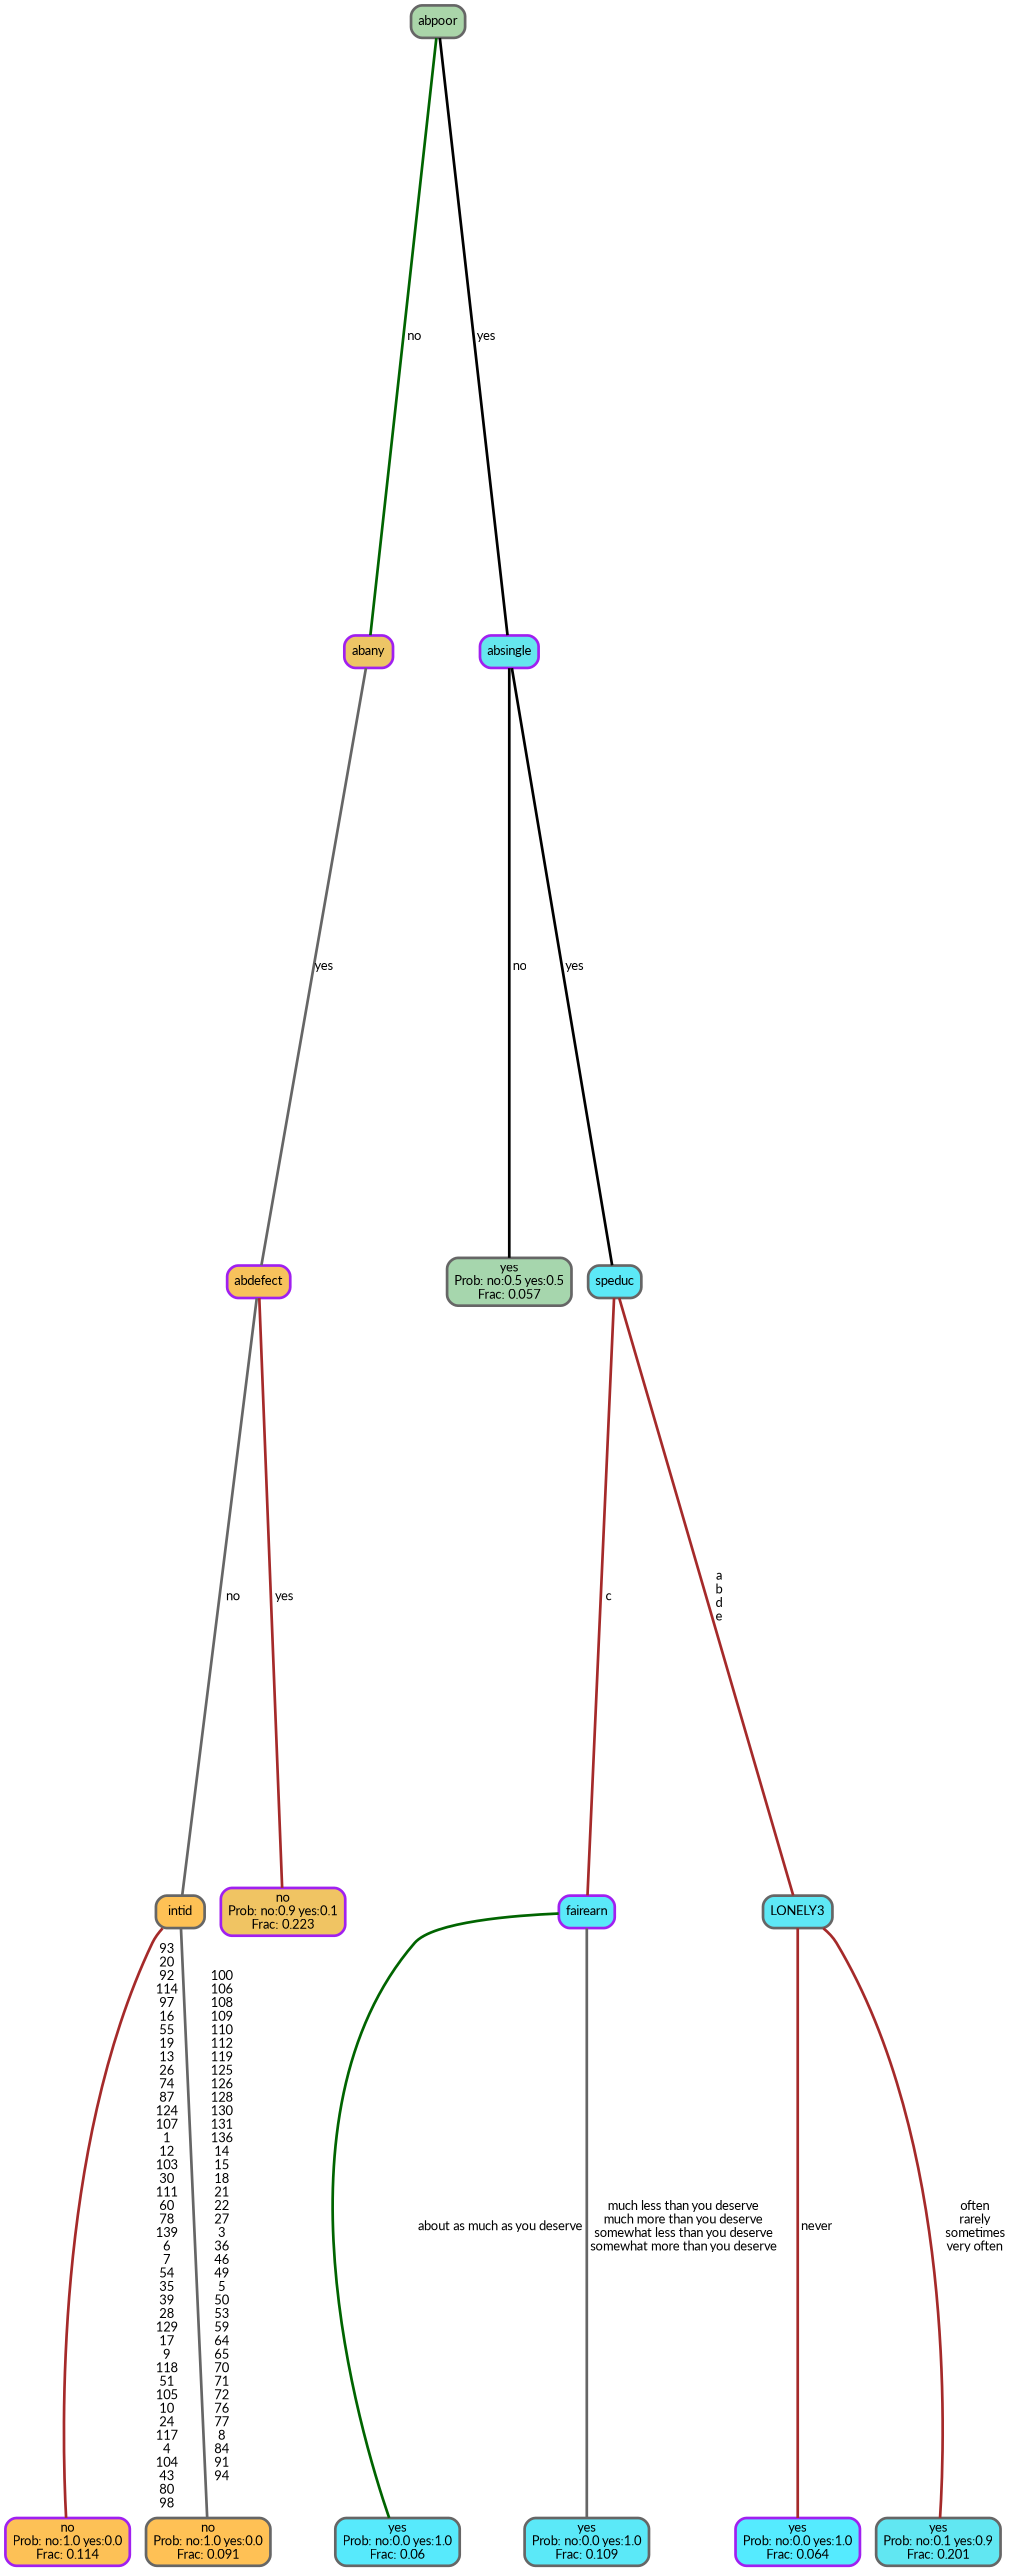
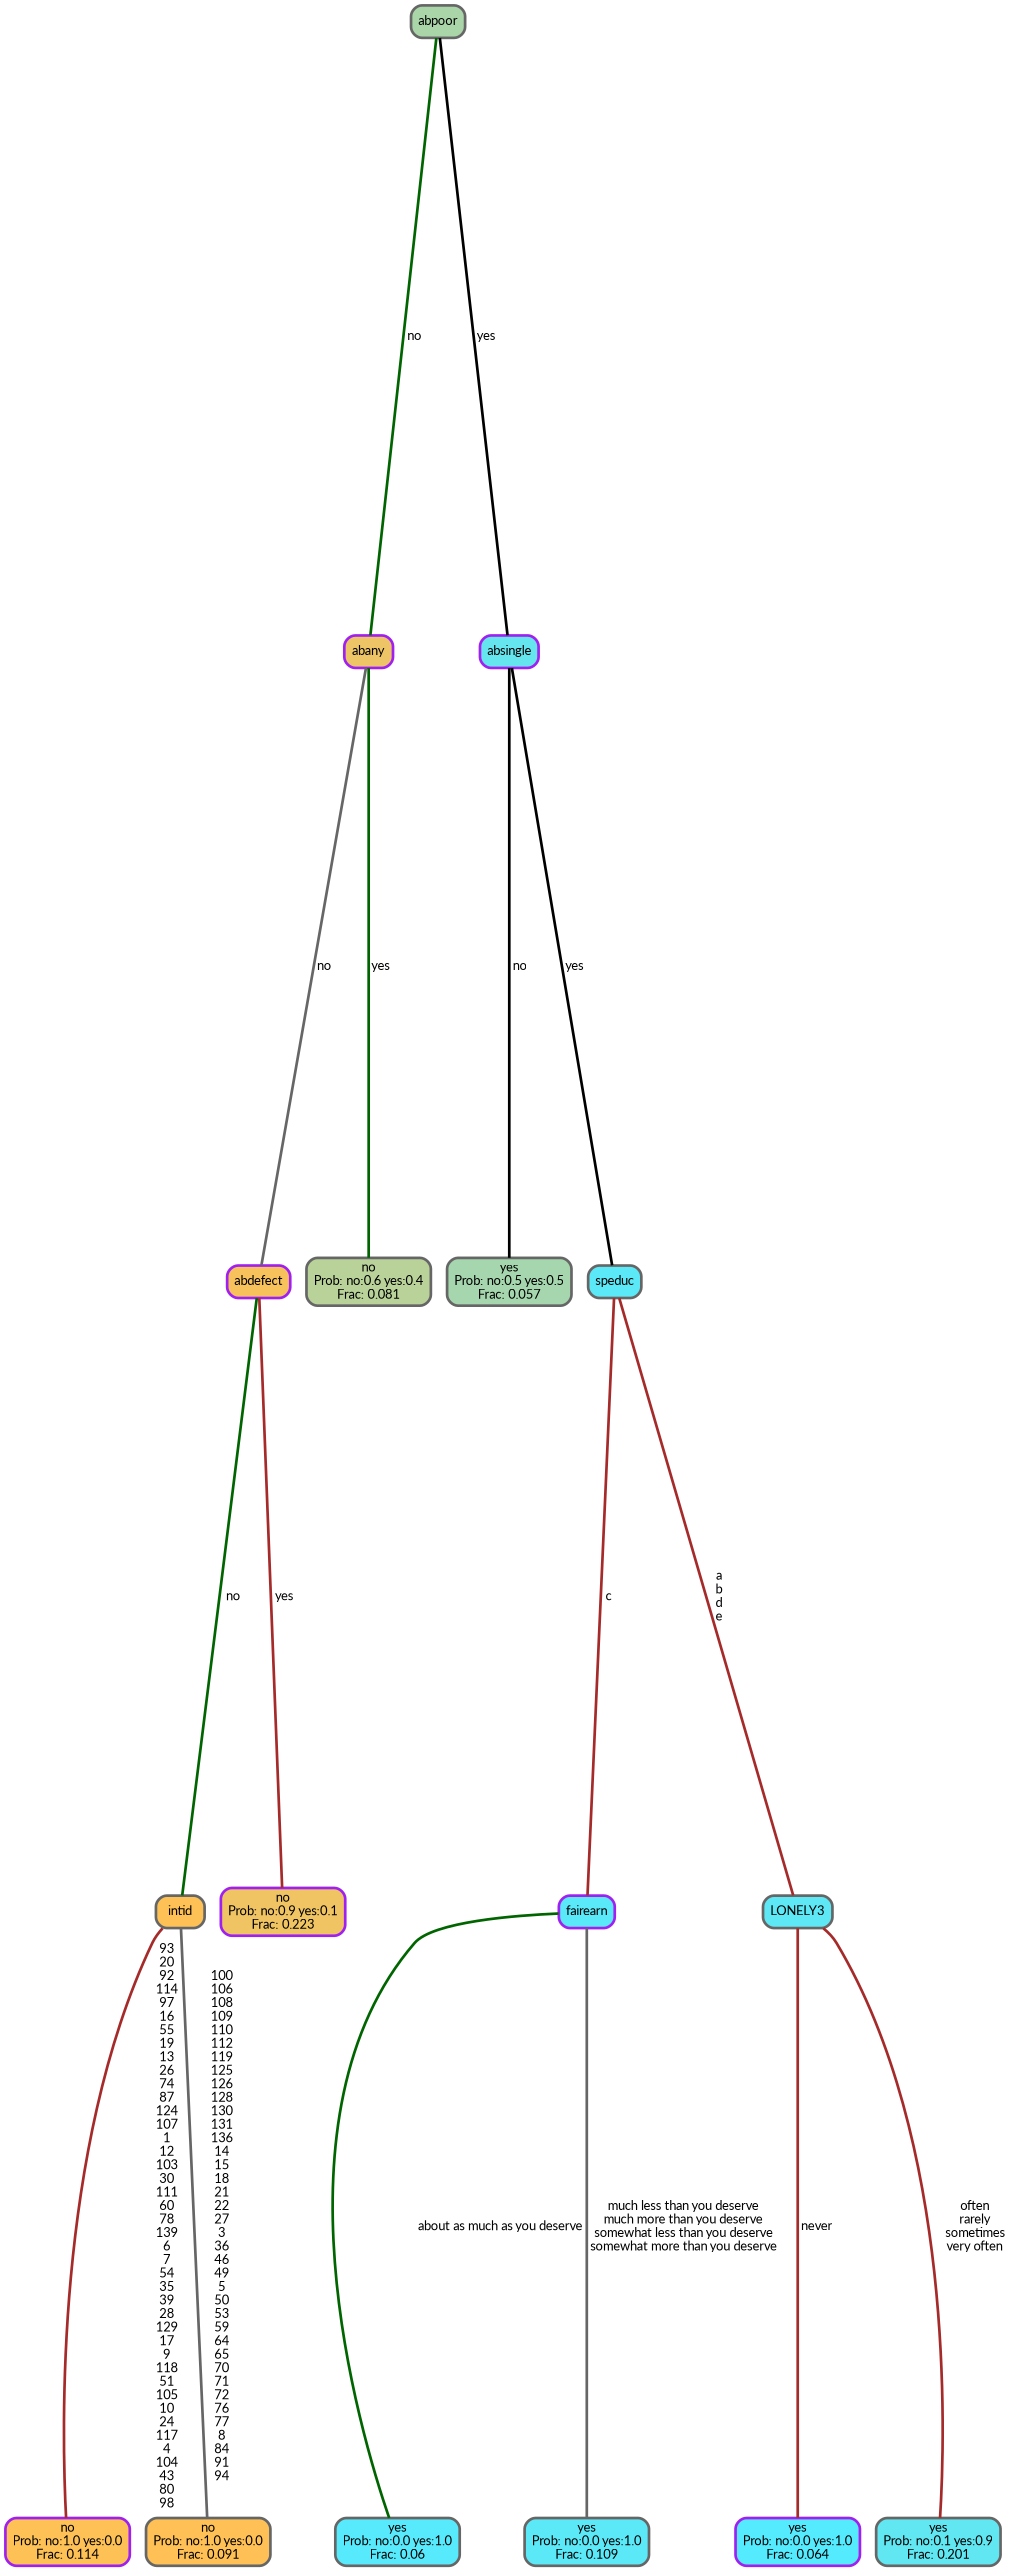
(323, 967) -> (323, 967)
none -> (369, 1282)
(219, 1597) -> (219, 1597)
